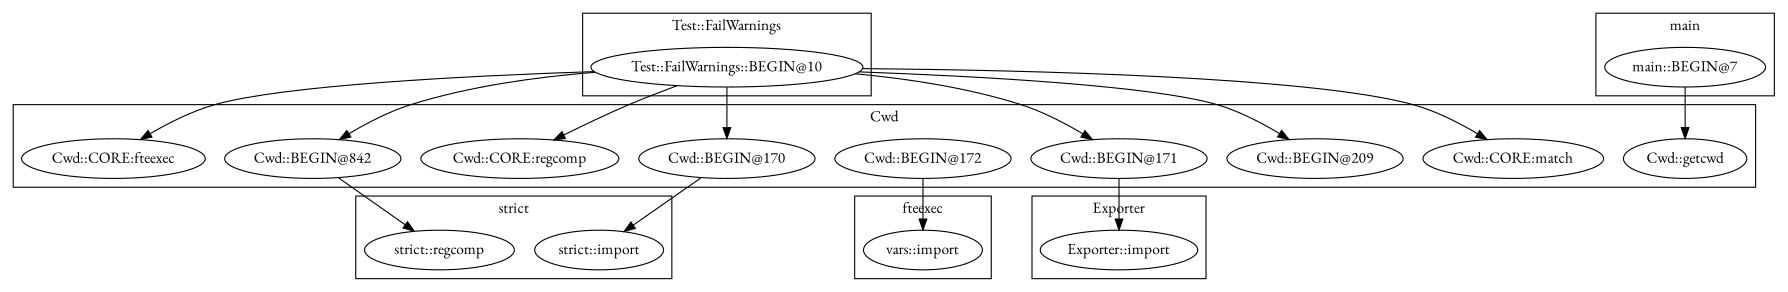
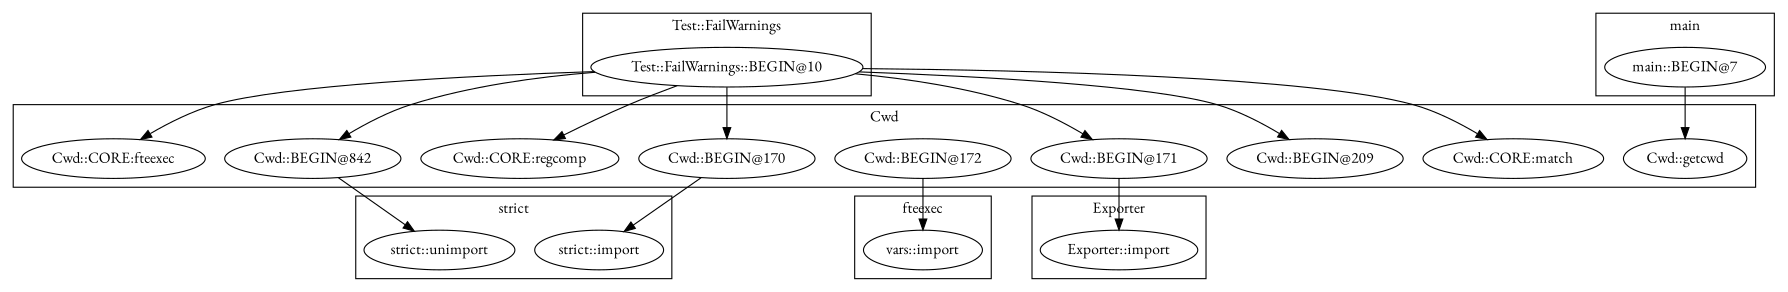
(439, 250) -> (439, 250)
